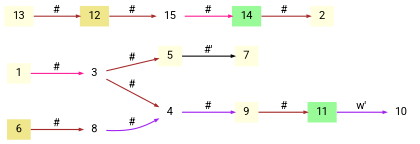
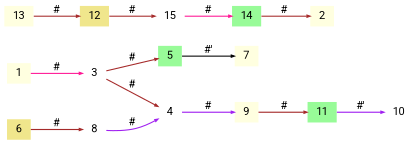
(170, 56) -> (170, 56)
(362, 106) -> (360, 106)
